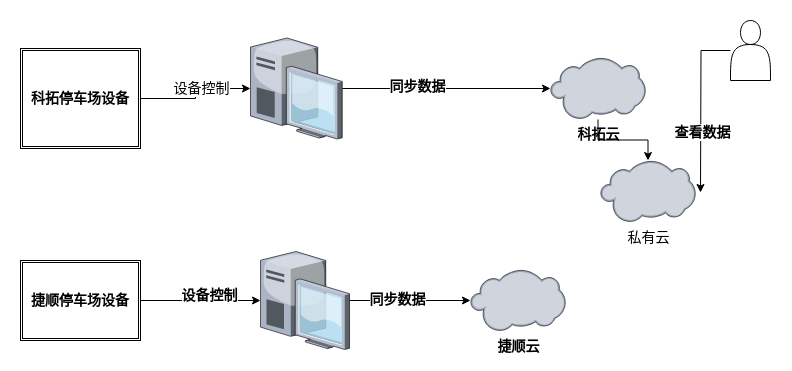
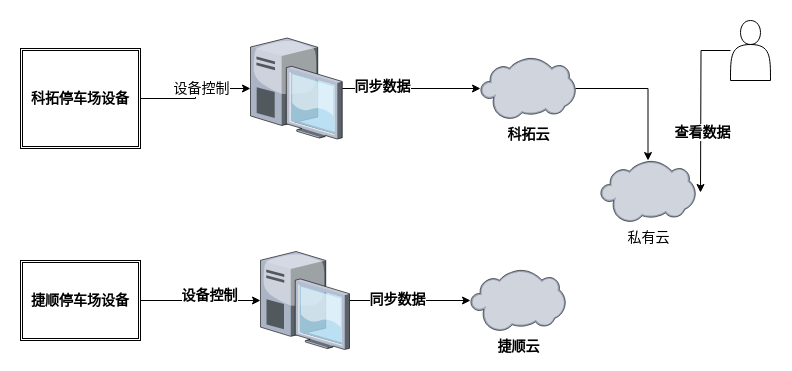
(598, 89) -> (528, 89)
